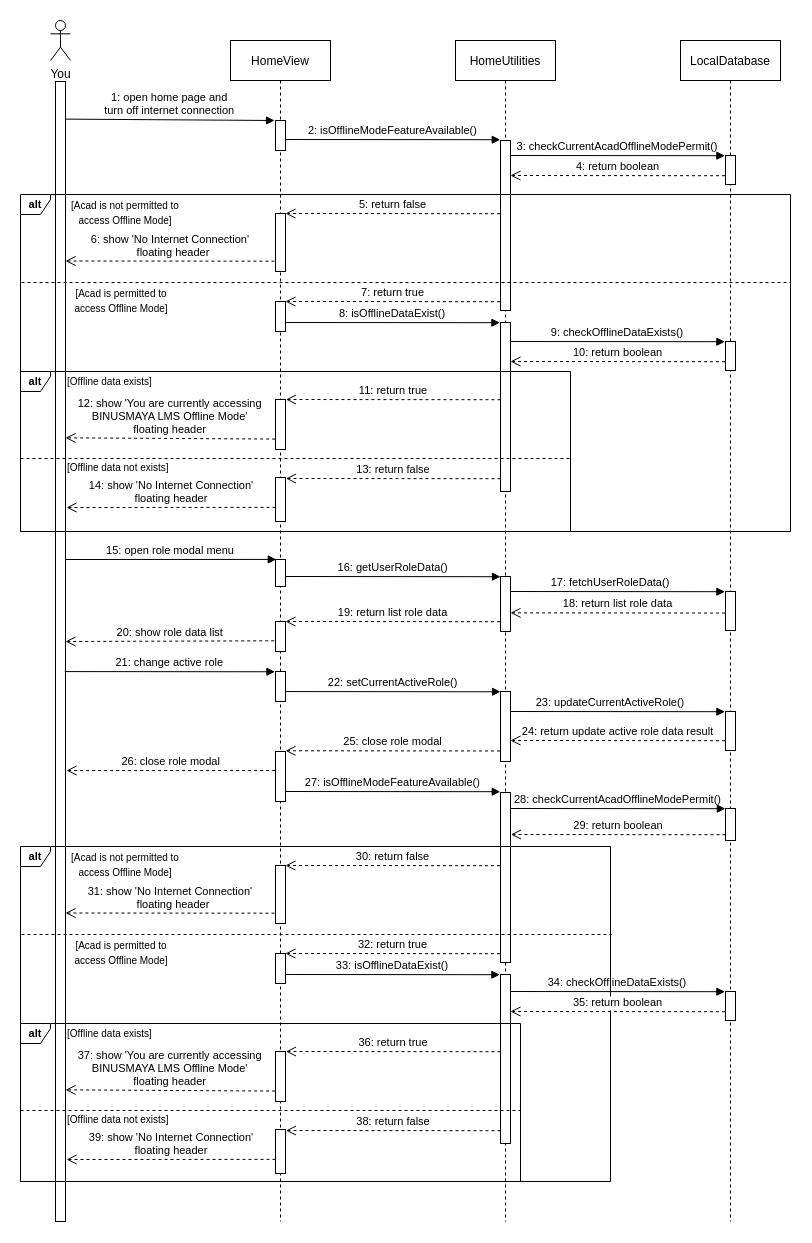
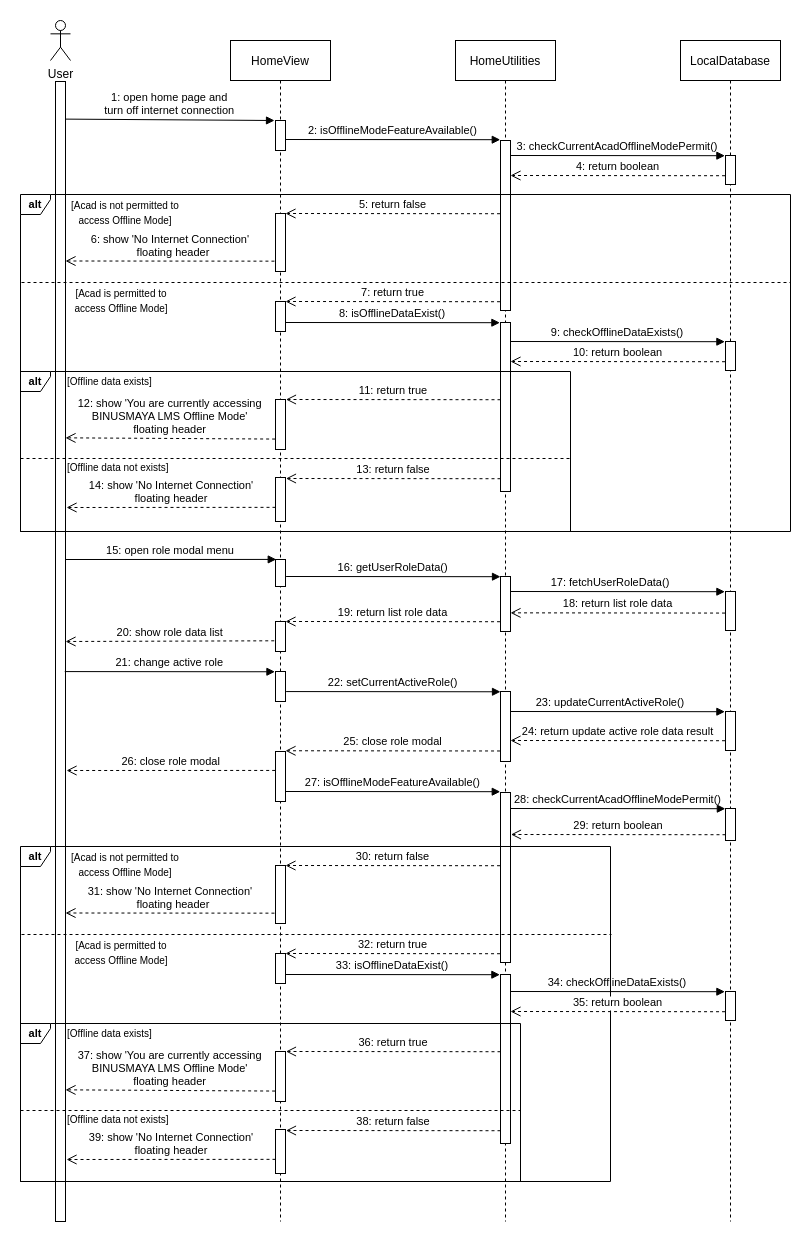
(61, 75) -> (61, 75)
